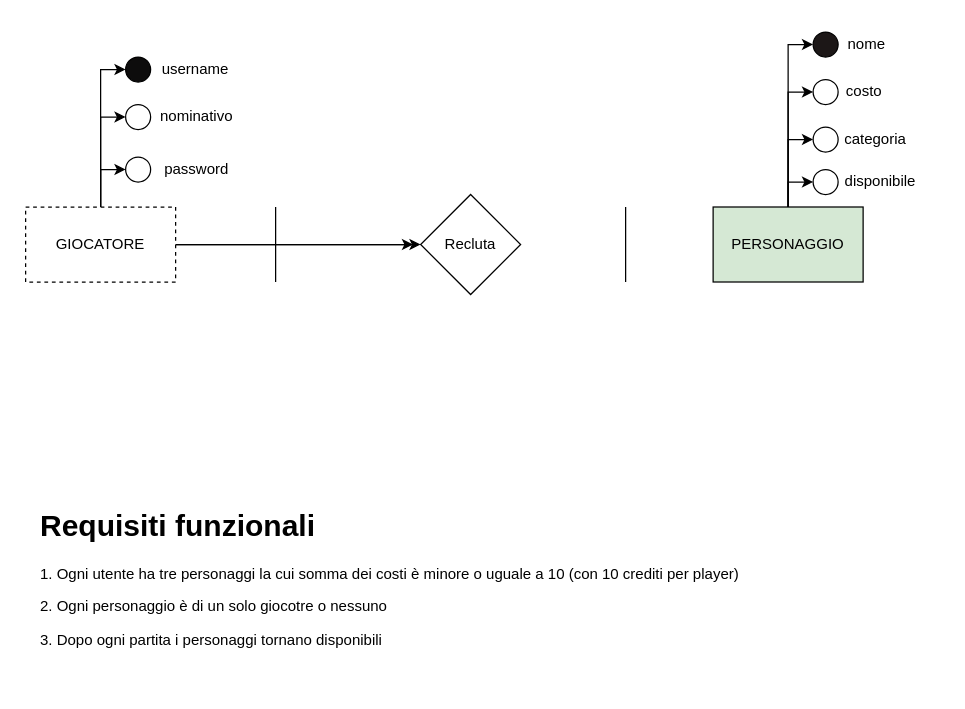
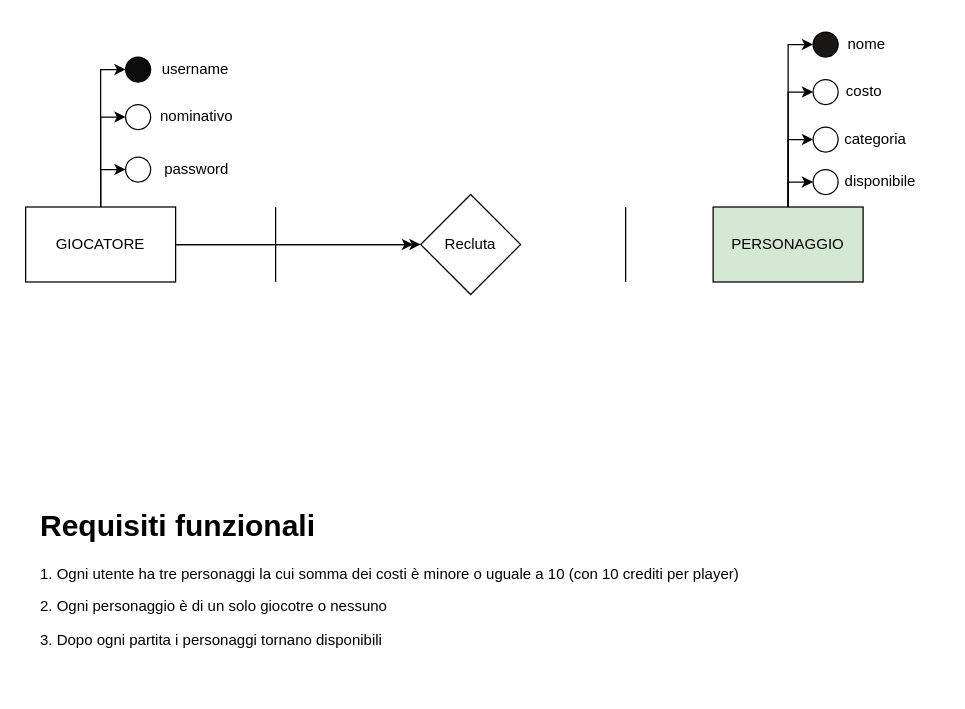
(101, 244) -> (101, 244)
